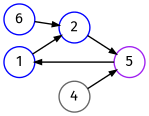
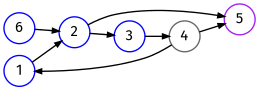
none -> (130, 36)
(78, 62) -> (109, 66)
